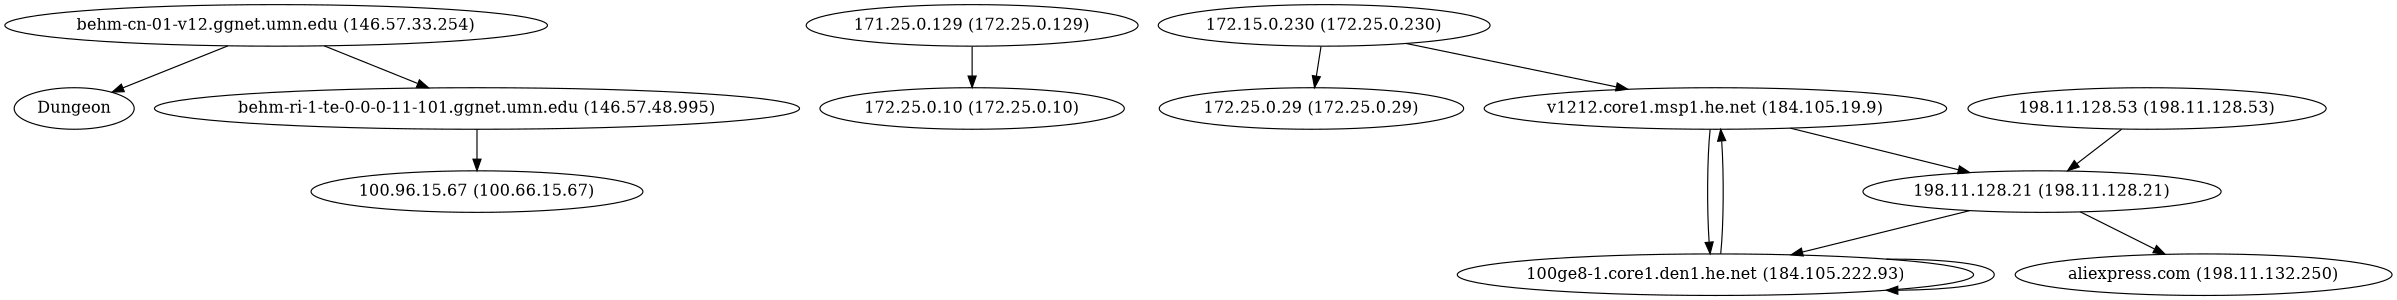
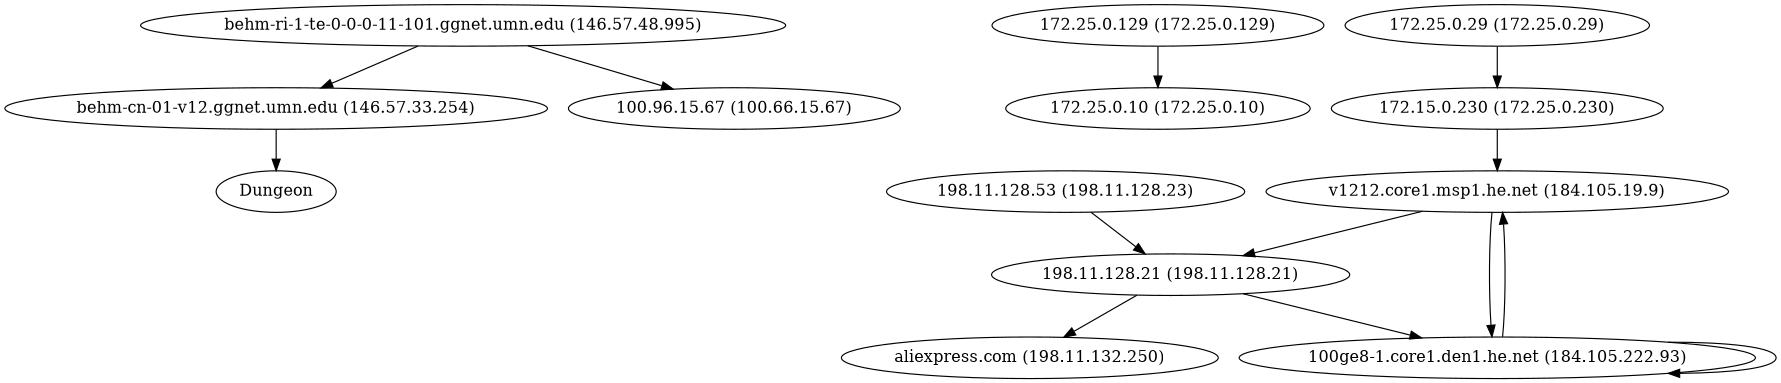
(972, 25) -> (1158, 25)
(1319, 61) -> (1497, 61)
(371, 65) -> (375, 65)
(2147, 108) -> (1066, 192)
